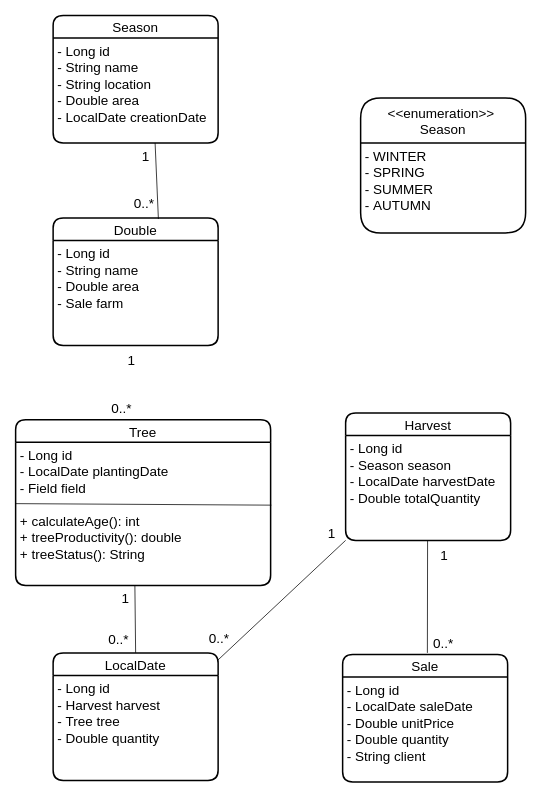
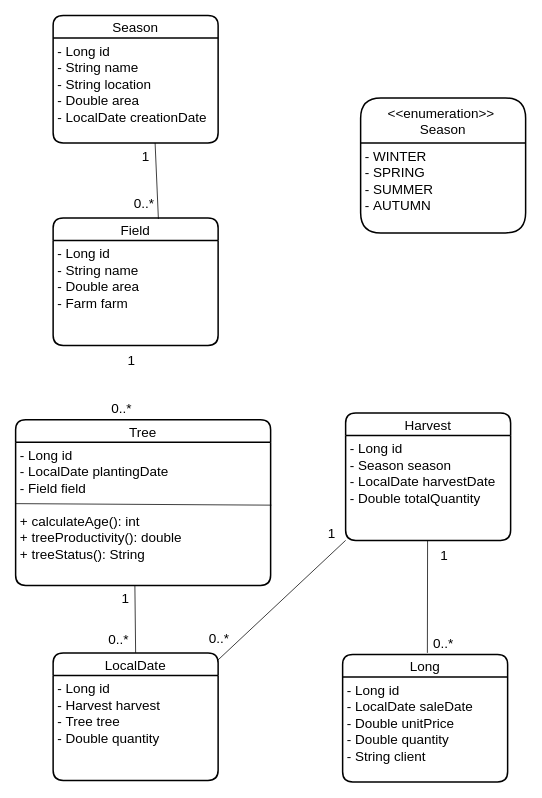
(135, 230) -> (135, 230)
(86, 254) -> (86, 254)
(425, 667) -> (425, 667)
